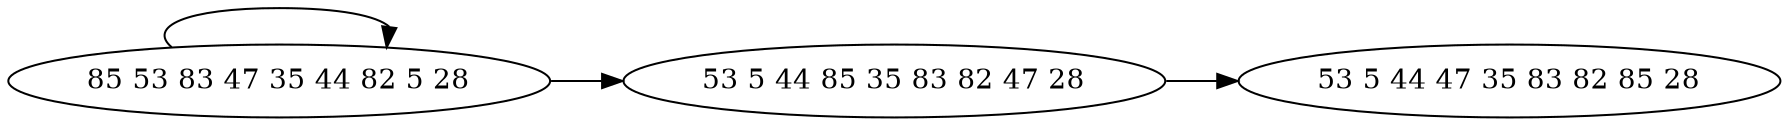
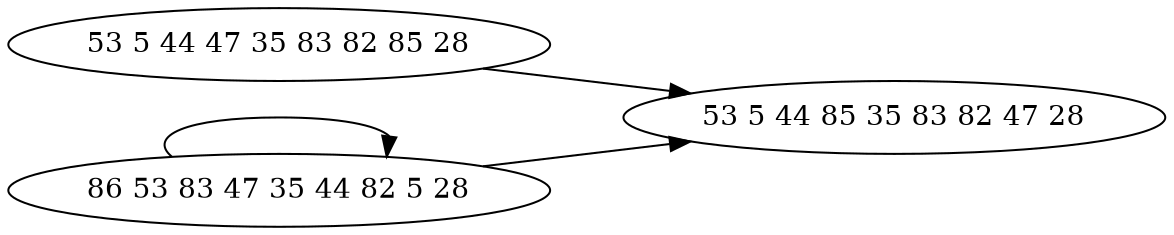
(279, 81) -> (279, 190)
(1192, 81) -> (576, 80)
